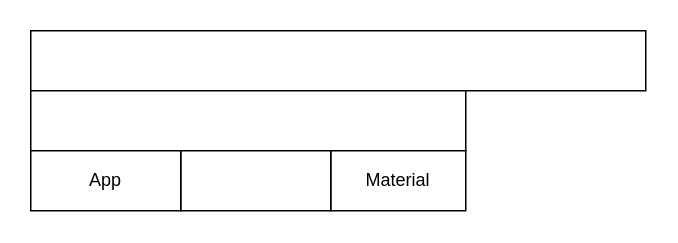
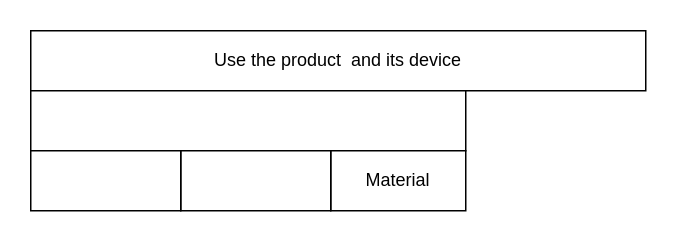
none -> (338, 61)
(106, 181) -> none
